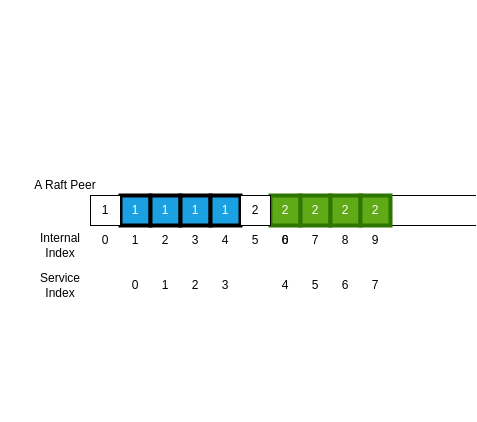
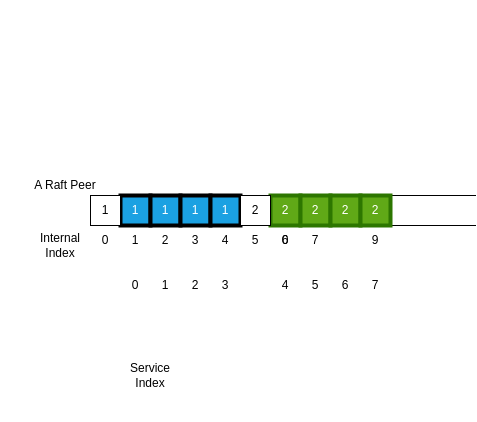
(346, 241) -> none
(61, 286) -> (151, 376)
